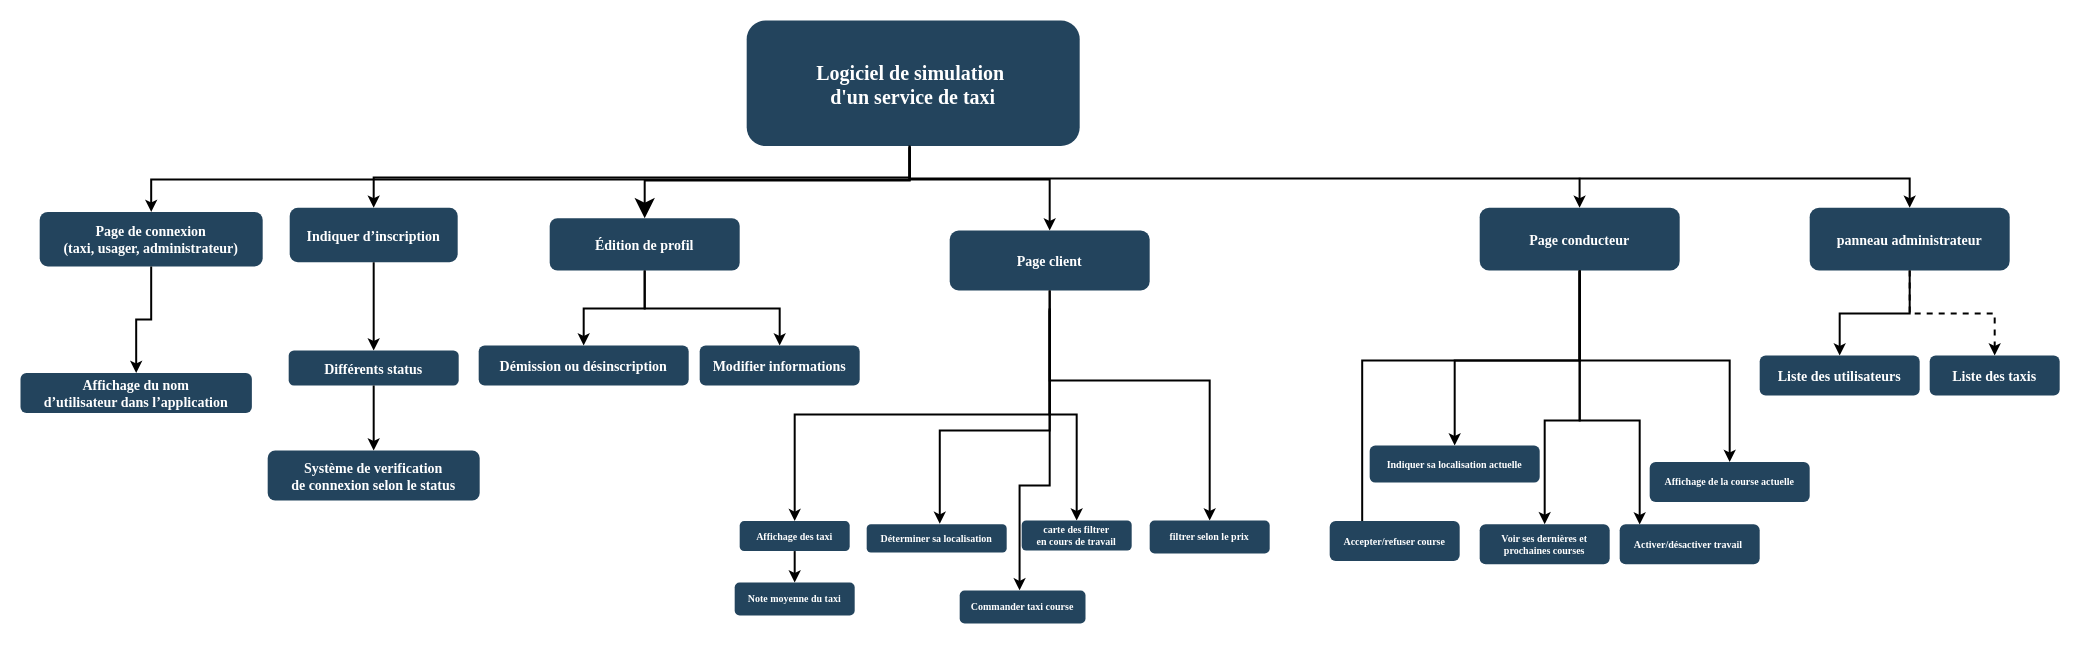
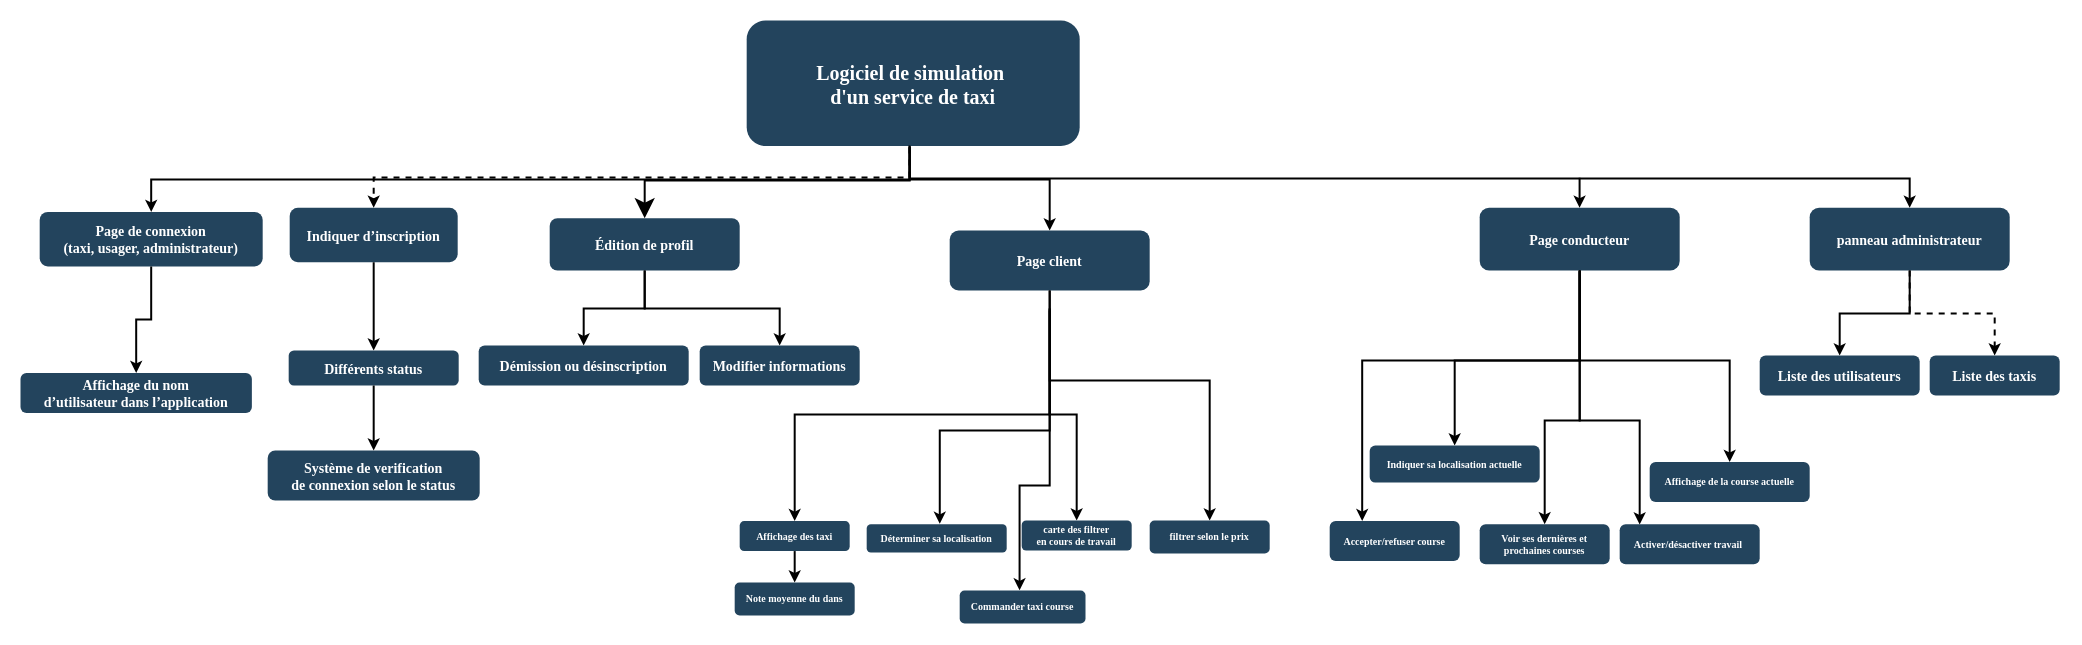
(374, 189) -> (374, 189)
(1362, 515) -> (1362, 511)
(794, 599) -> (794, 599)
